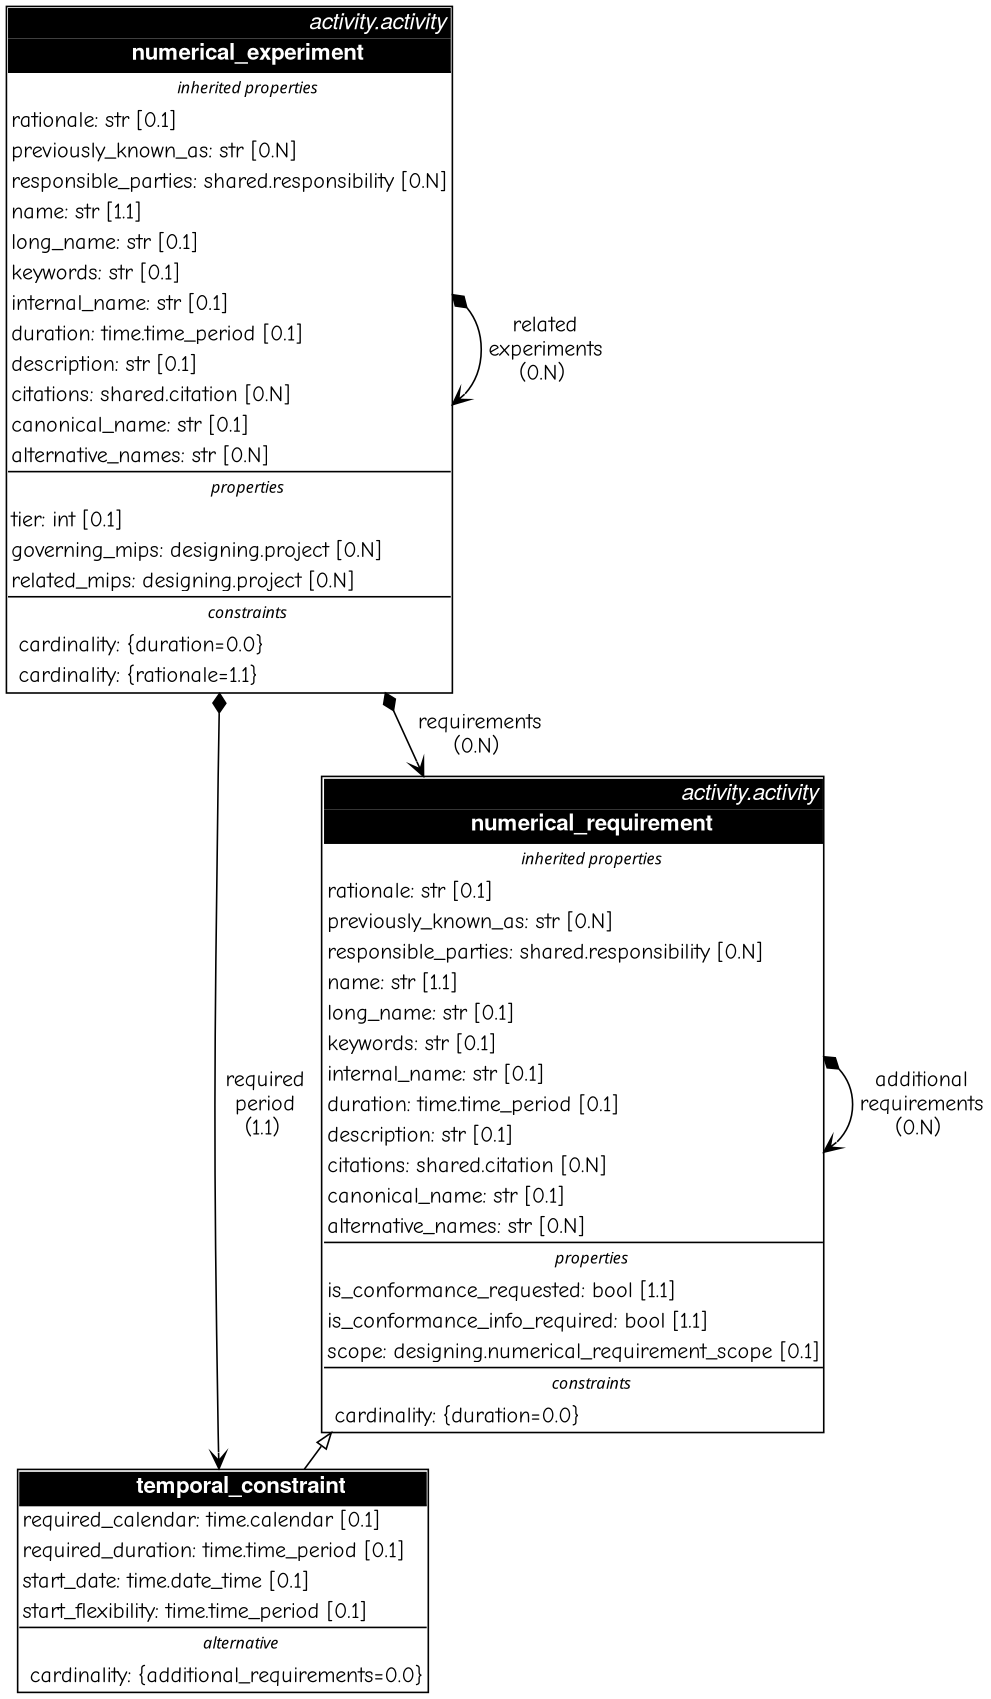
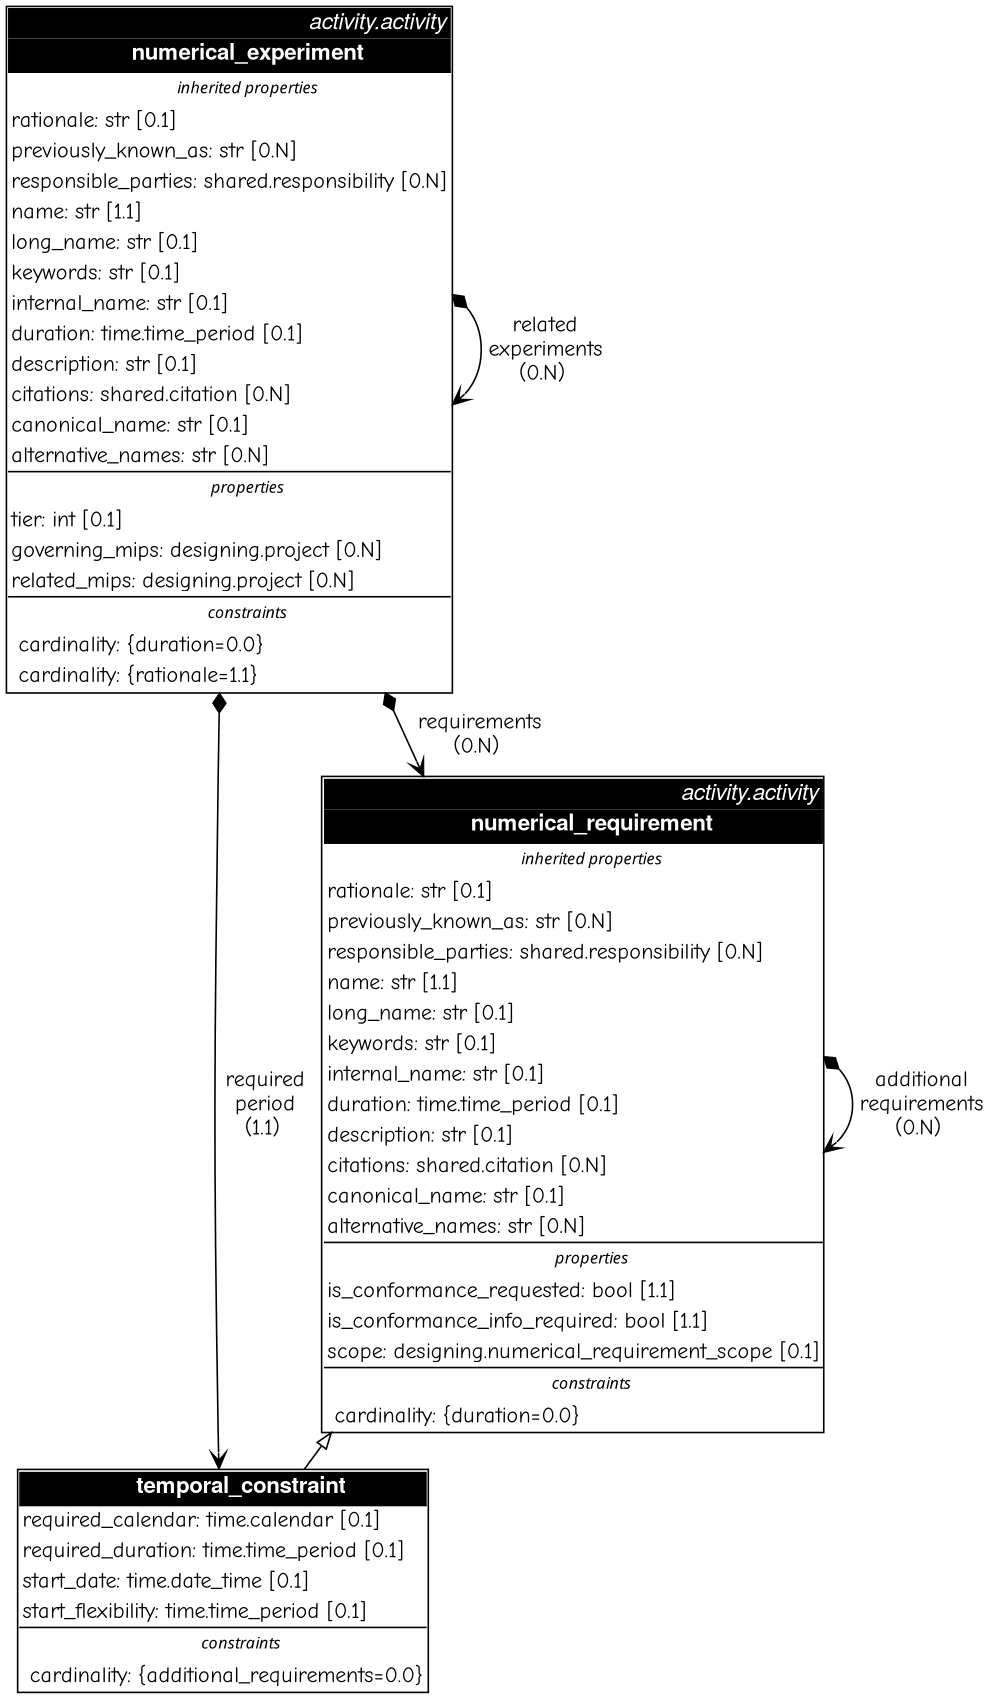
(241, 1644) -> (241, 1644)
